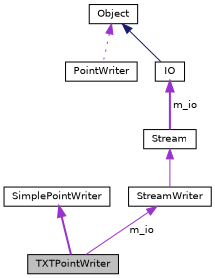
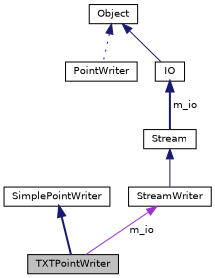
(106, 48) -> (106, 48)
(170, 111) -> (170, 111)
(170, 173) -> (170, 173)
(66, 235) -> (66, 235)
